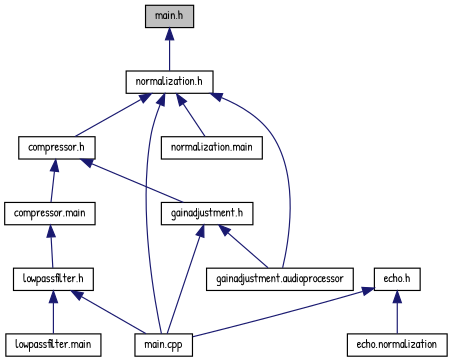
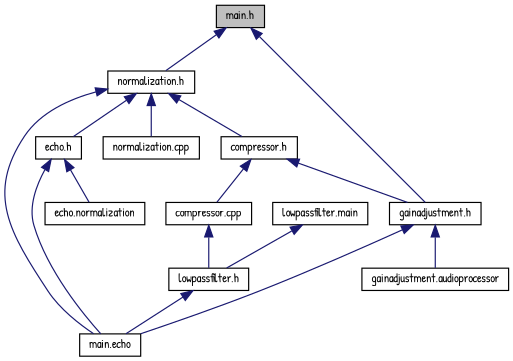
none -> (342, 120)
(212, 148) -> (151, 148)
(286, 168) -> (100, 118)
(50, 214) -> (209, 214)
(53, 318) -> (259, 249)
(164, 345) -> (110, 345)
